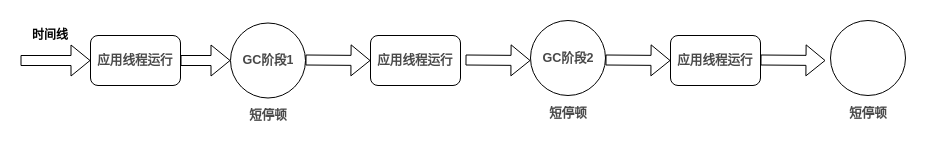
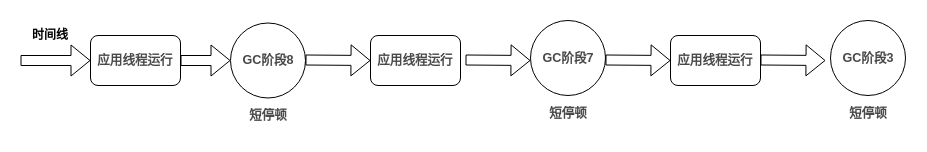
none -> (868, 58)
(569, 59) -> (569, 59)
(269, 61) -> (269, 61)
